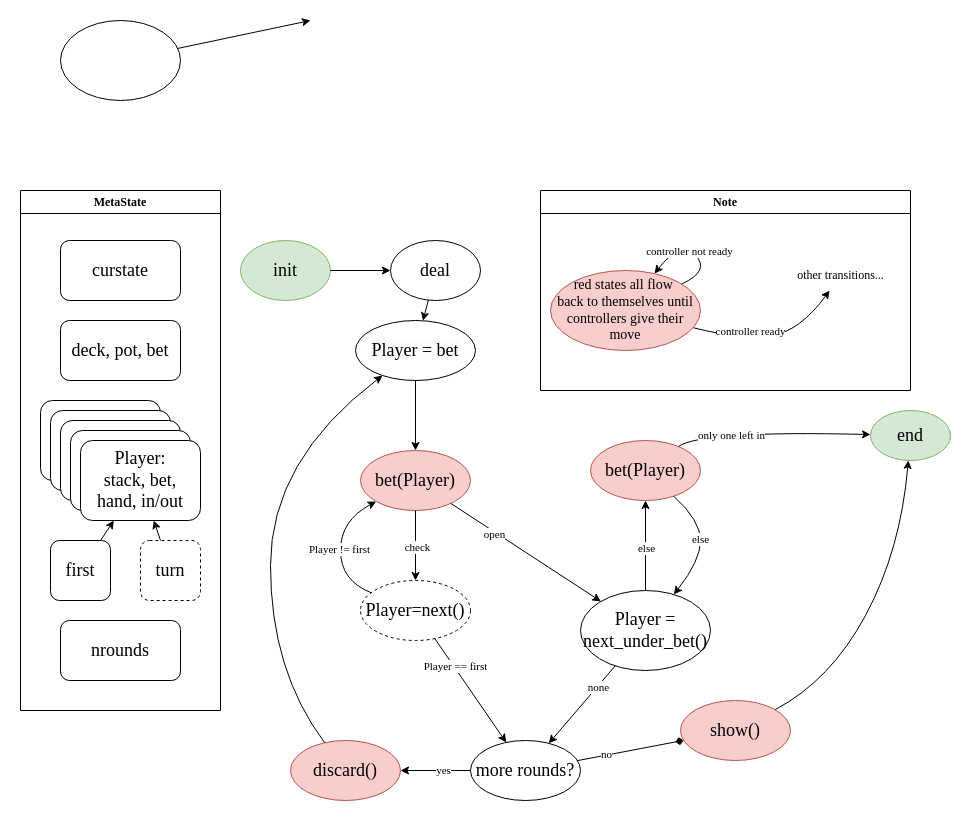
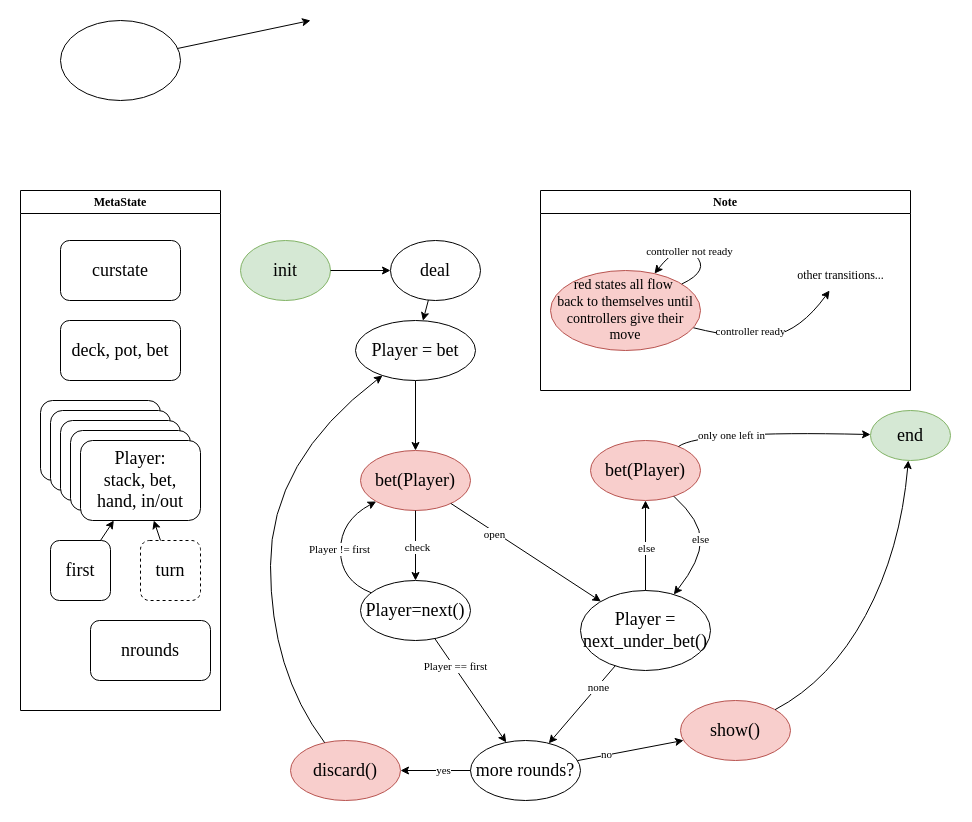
(416, 611) -> (416, 611)
(121, 651) -> (151, 651)
(675, 742) -> (675, 742)
